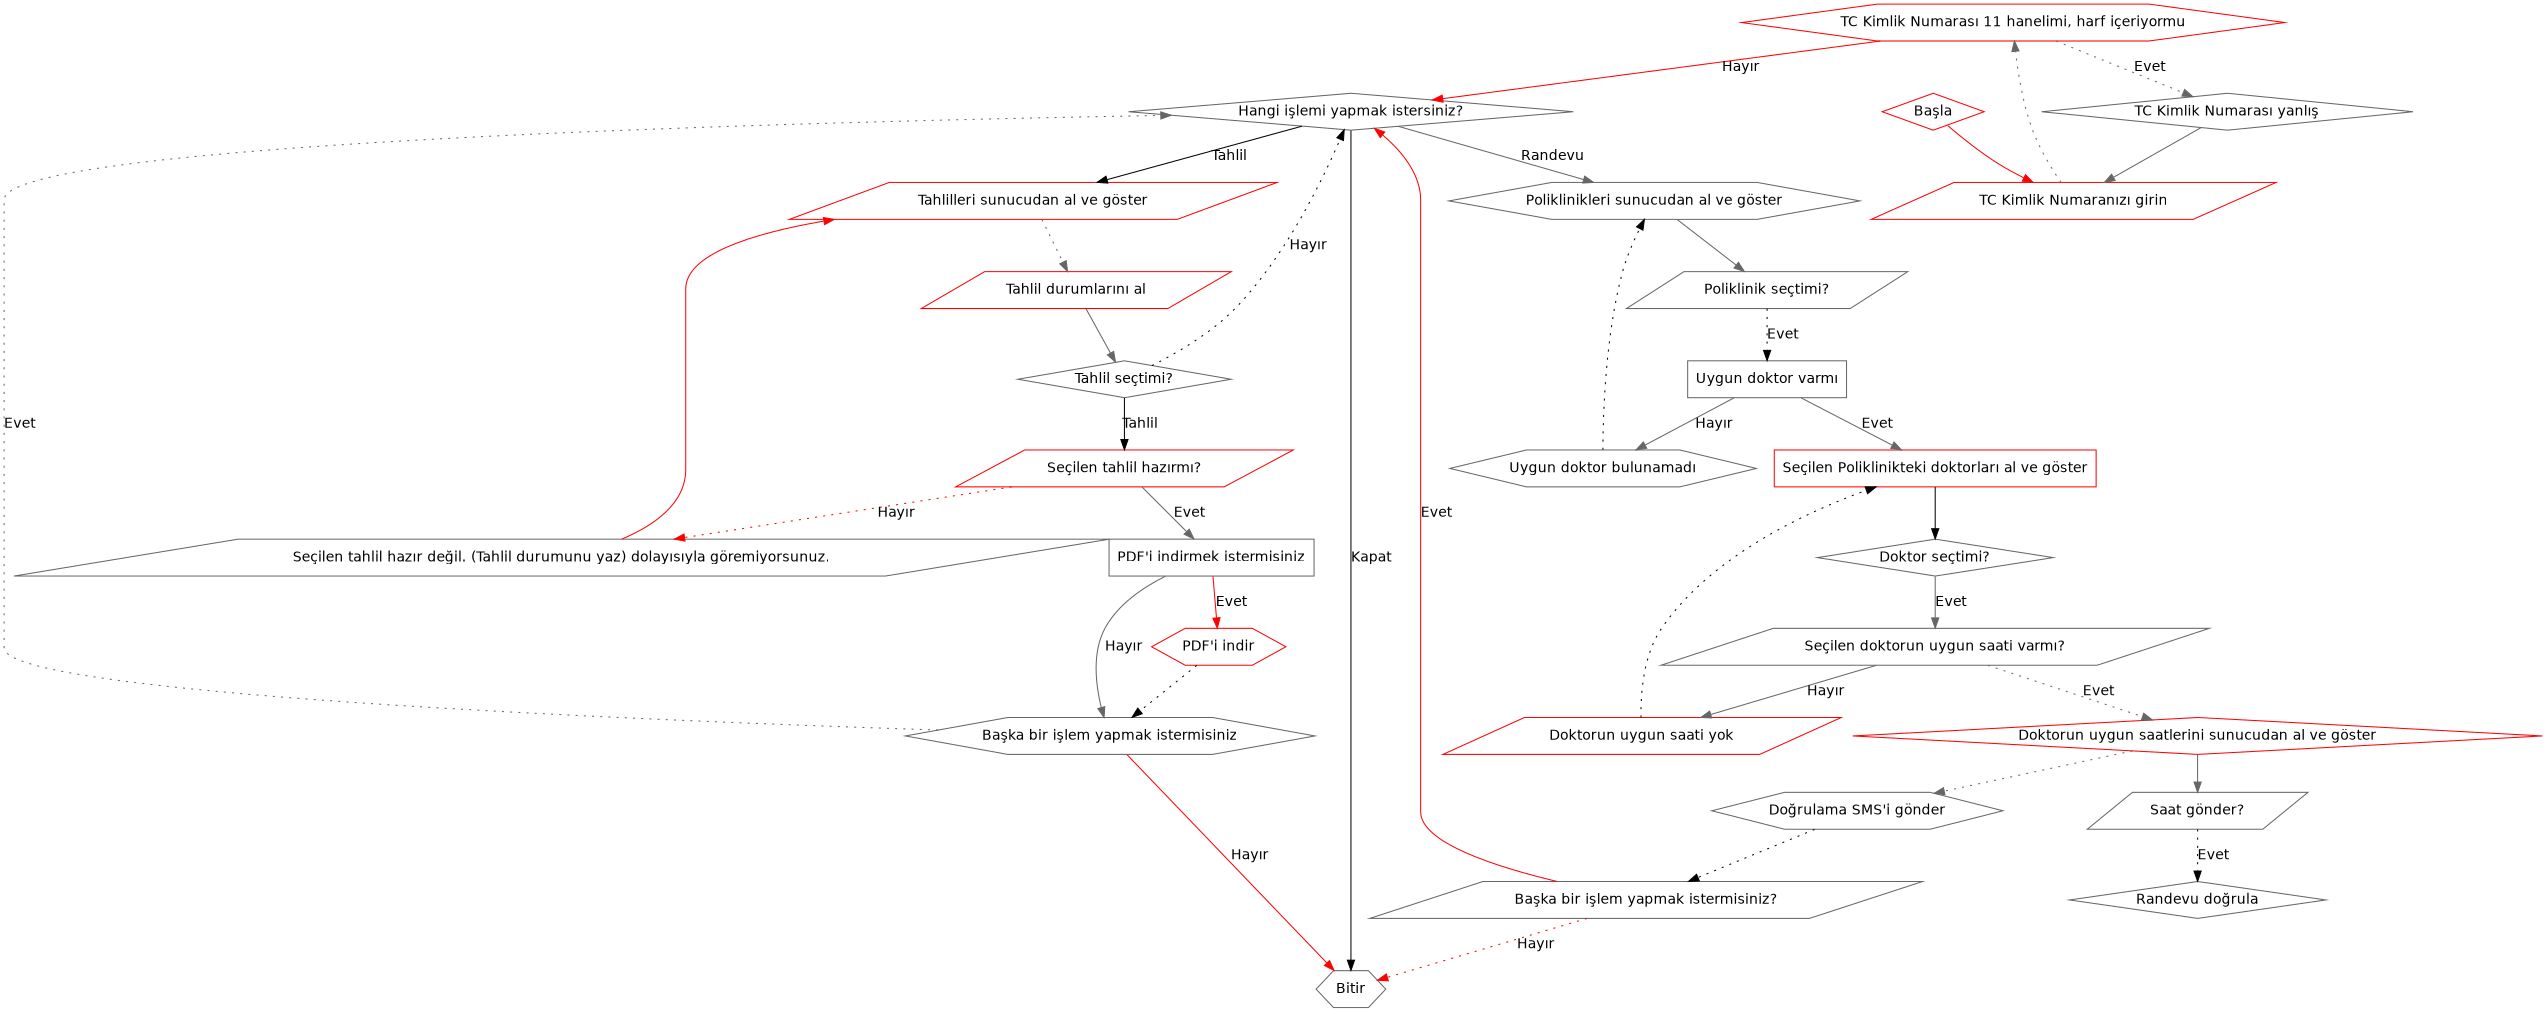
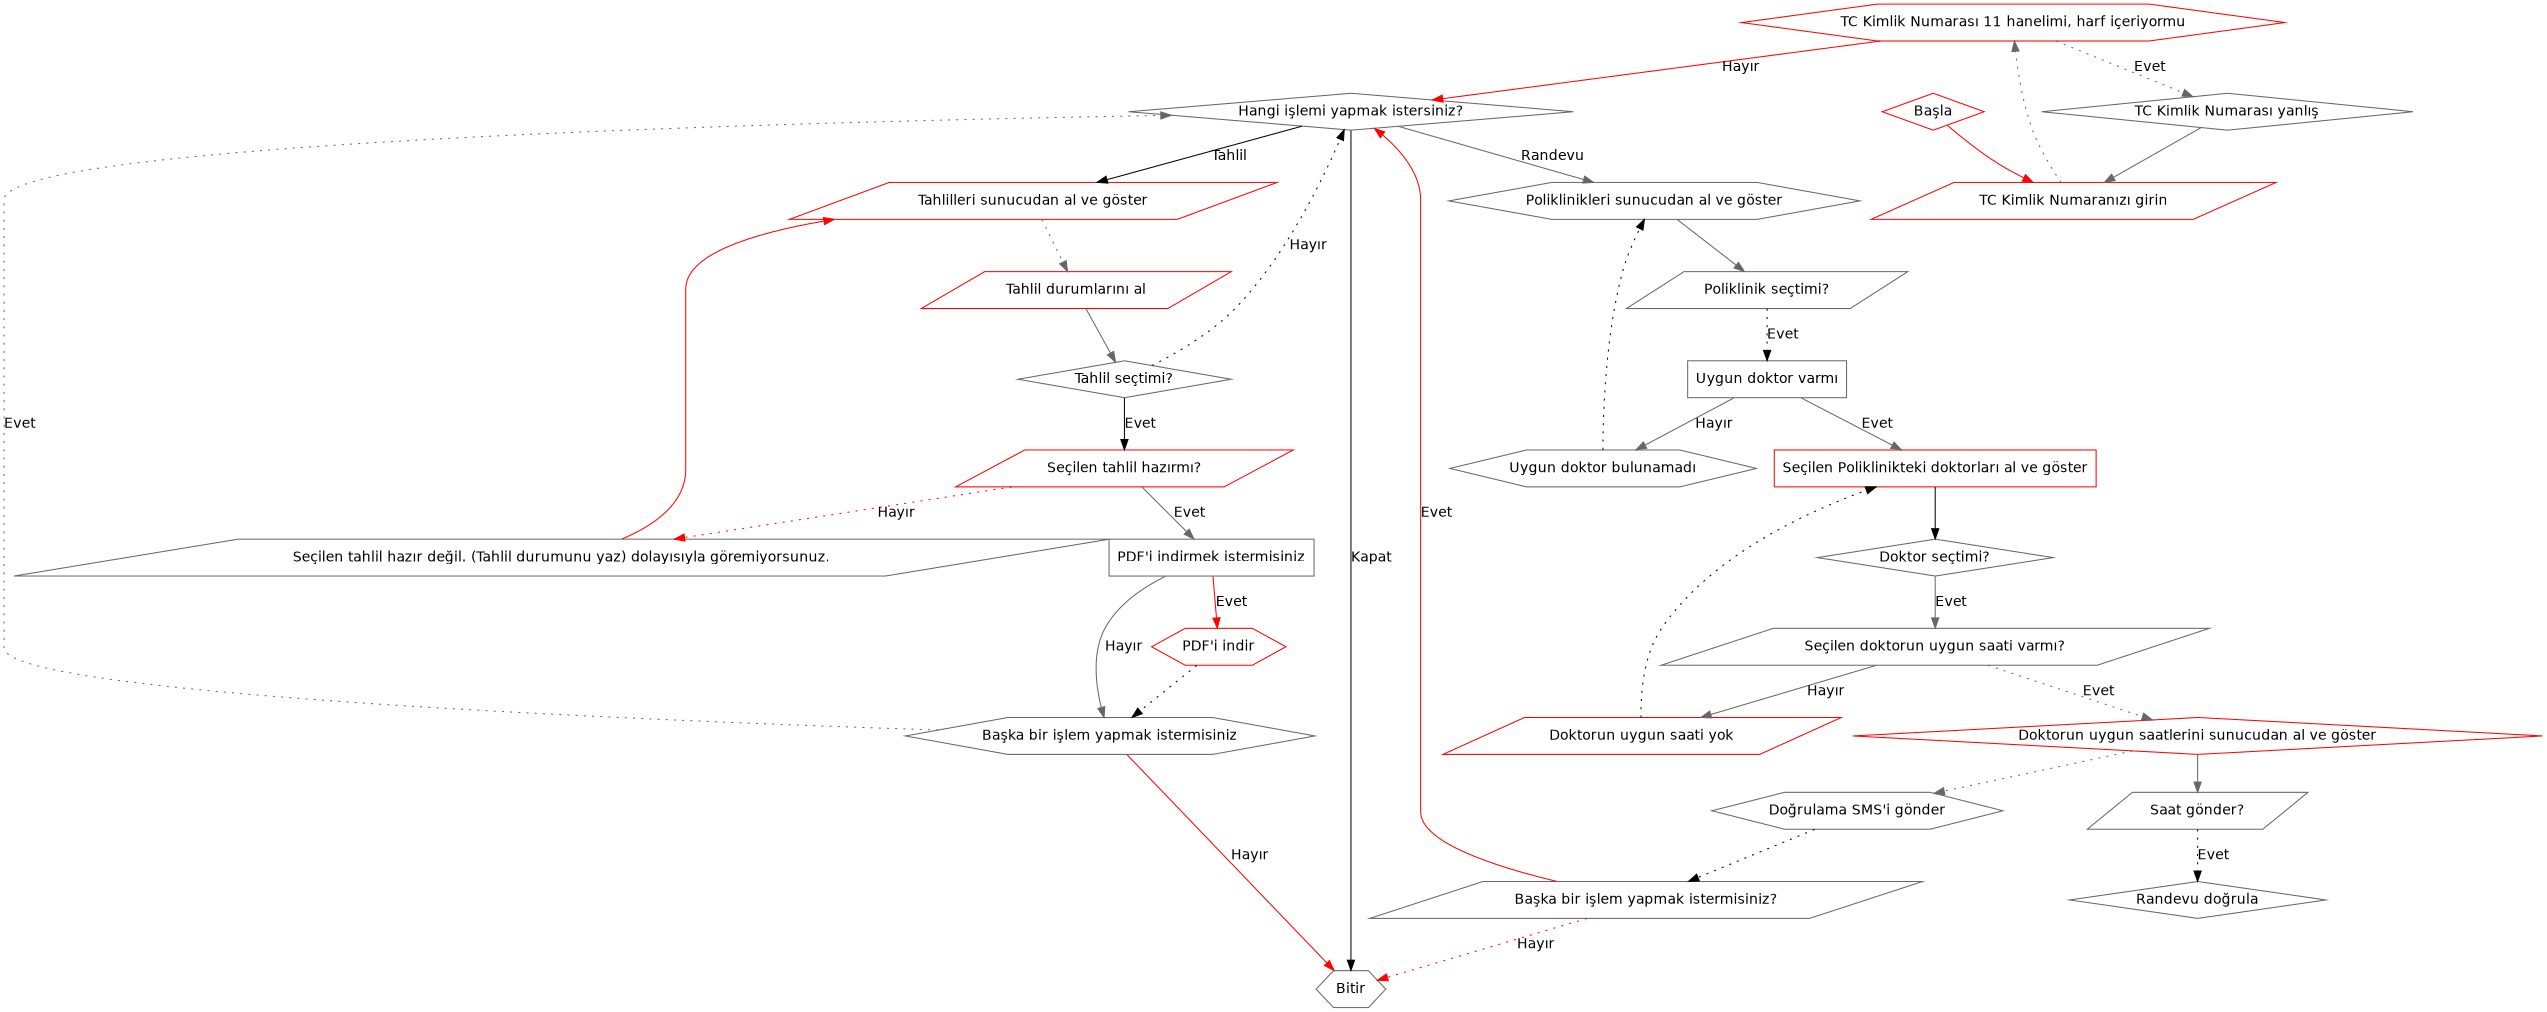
(1140, 424) -> (1140, 424)
